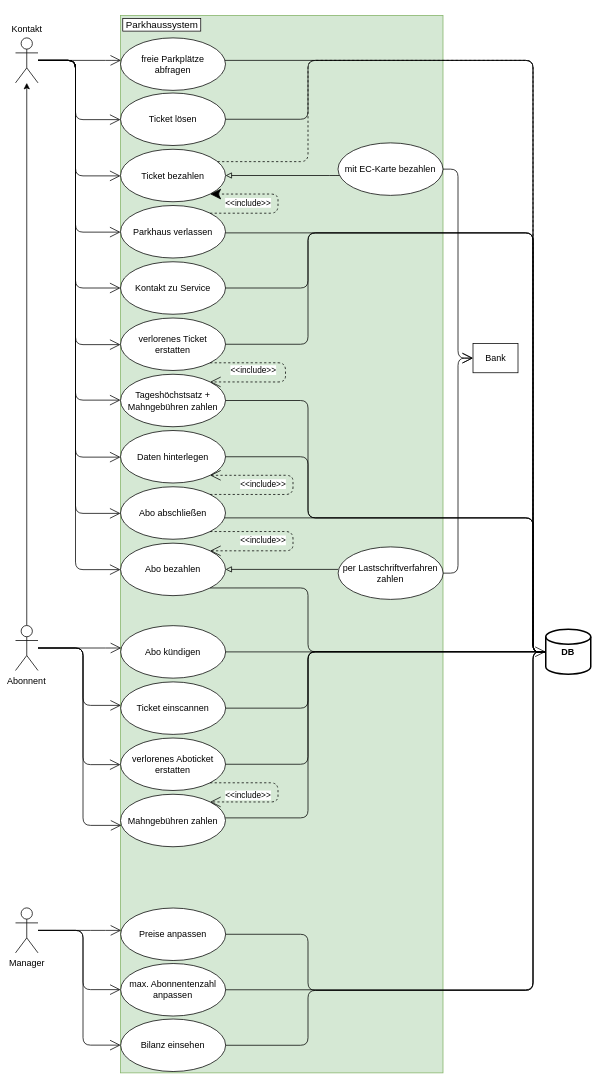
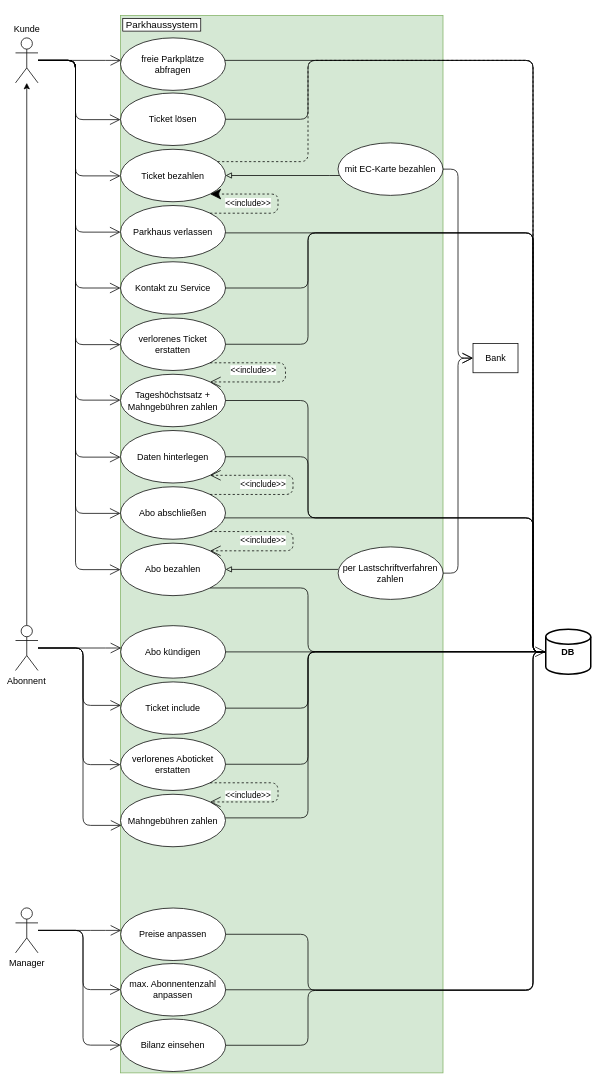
(27, 29) -> (27, 29)
(173, 708) -> (173, 708)
